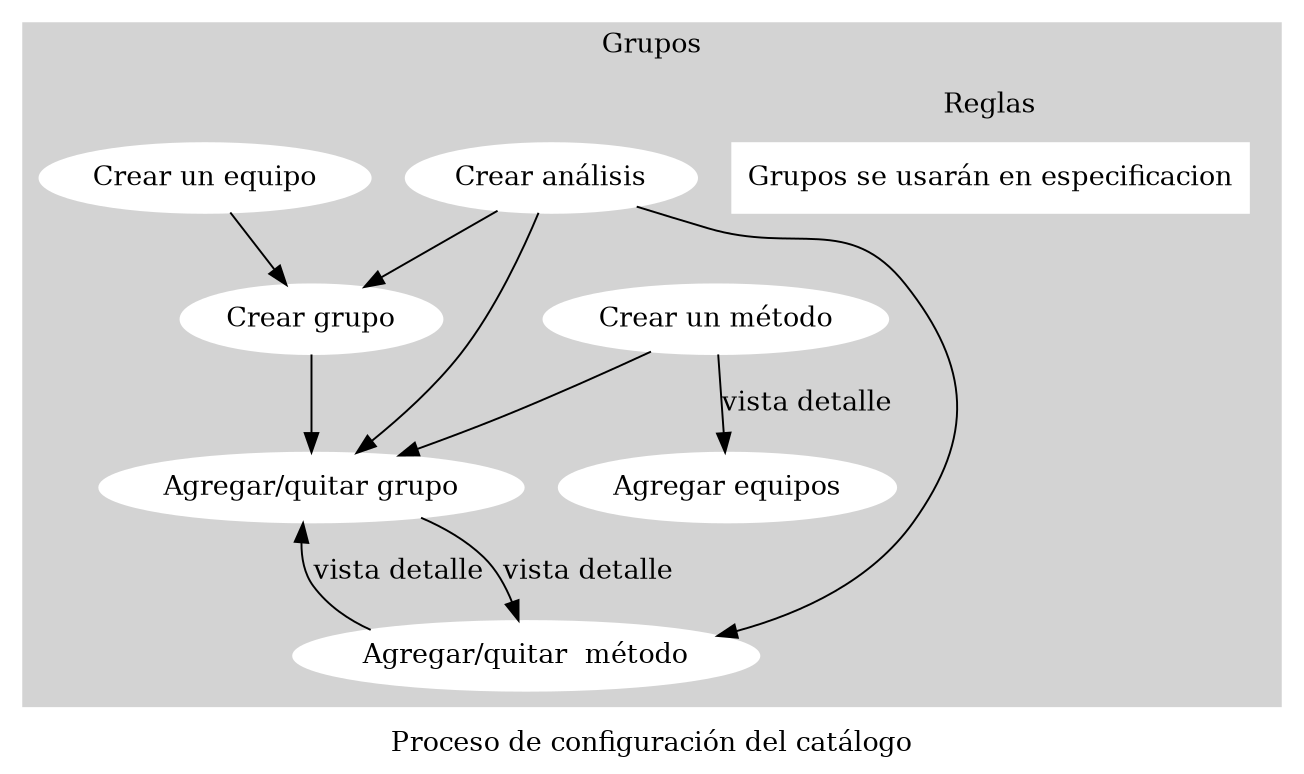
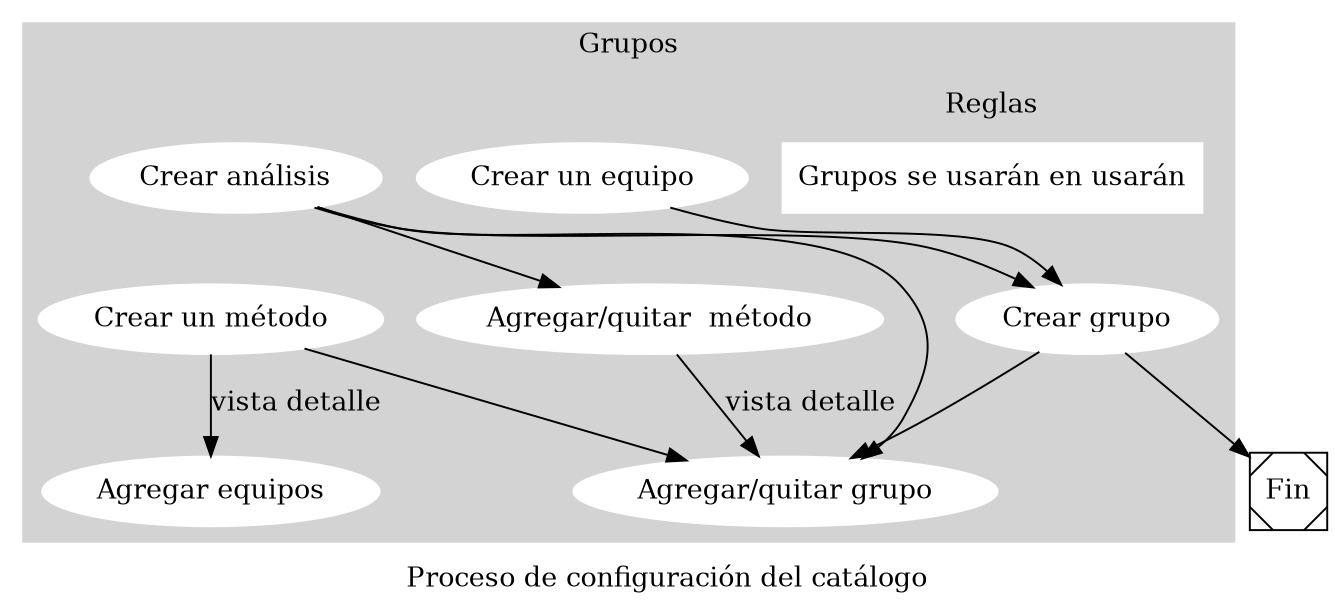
(991, 178) -> (993, 178)
none -> (1289, 491)
(476, 550) -> none
